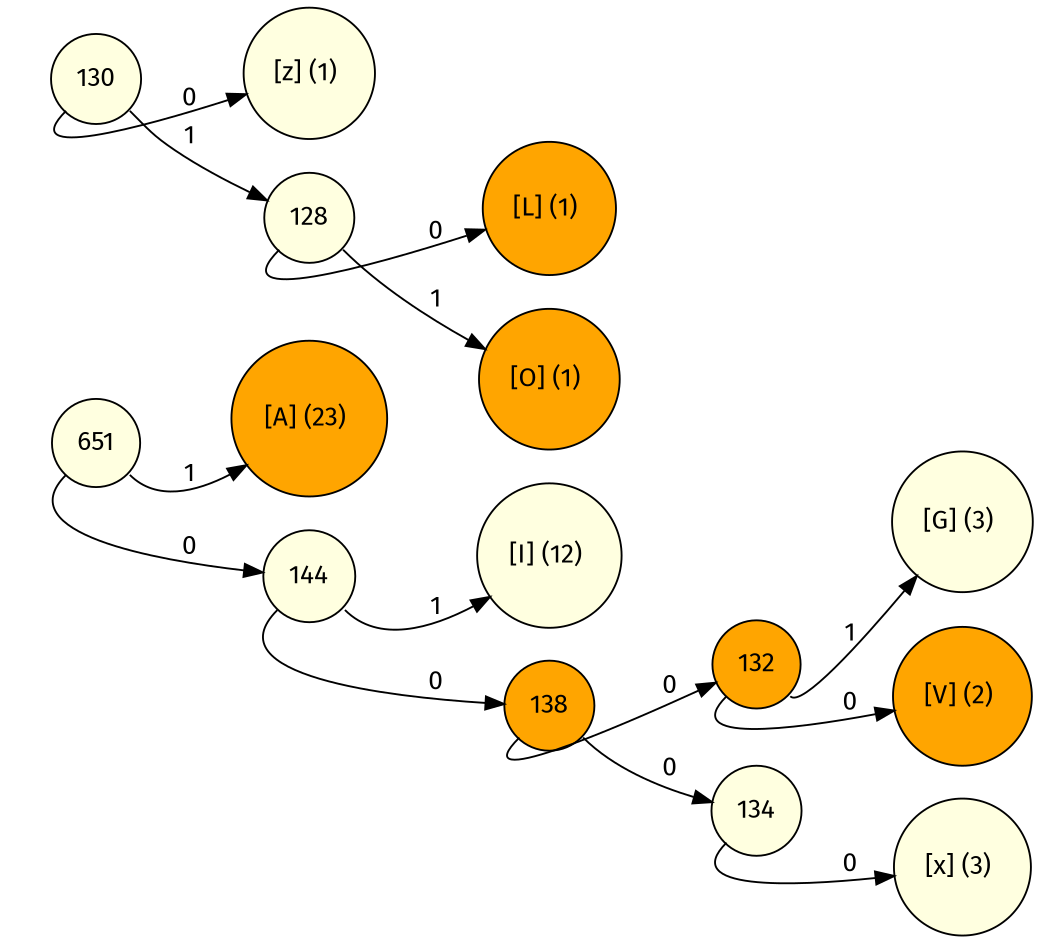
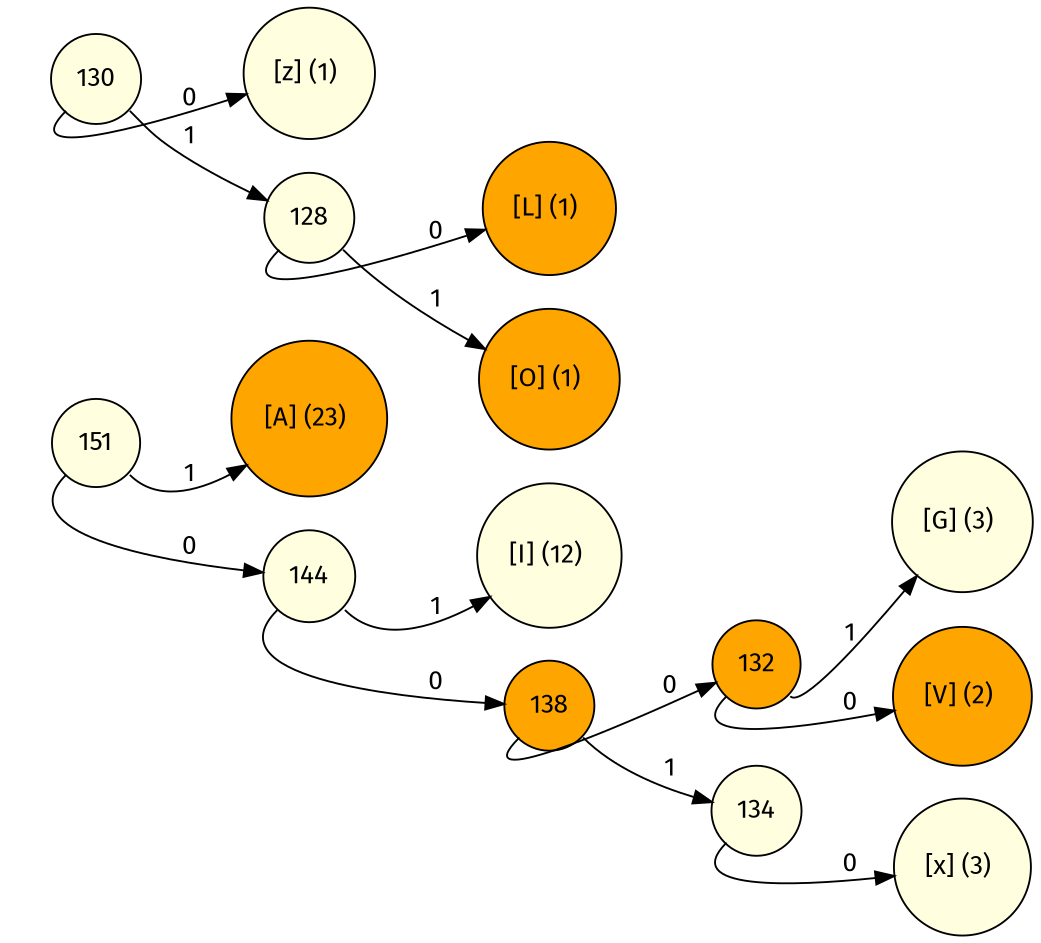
(96, 443) -> (96, 443)
(666, 769) -> (666, 769)
